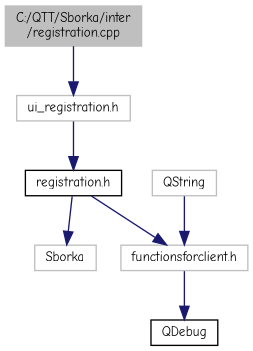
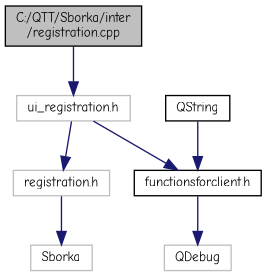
(73, 26) -> (73, 26)
(73, 183) -> (61, 183)
(184, 183) -> (198, 108)
(123, 217) -> (130, 142)
(184, 258) -> (198, 183)
(184, 333) -> (198, 258)
